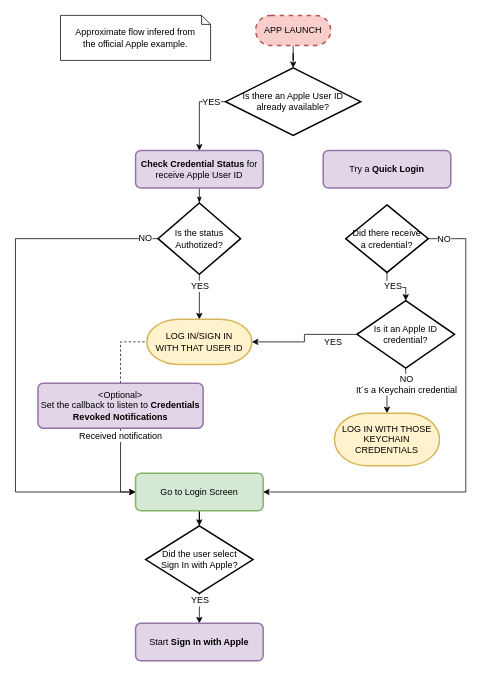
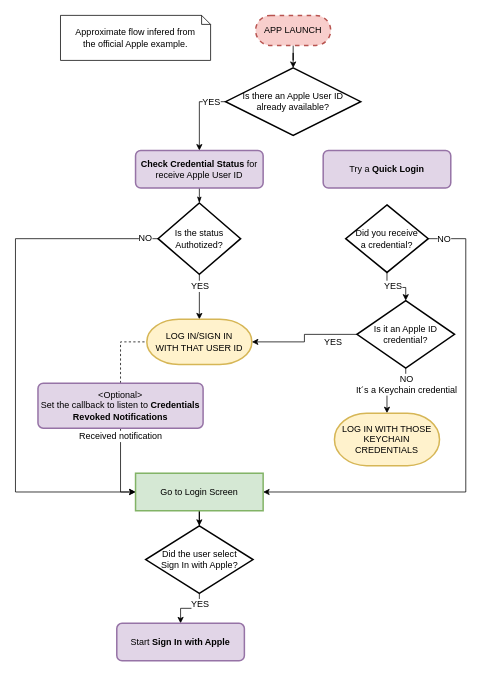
(387, 239) -> (387, 239)
(199, 492) -> (199, 492)
(199, 642) -> (180, 642)
